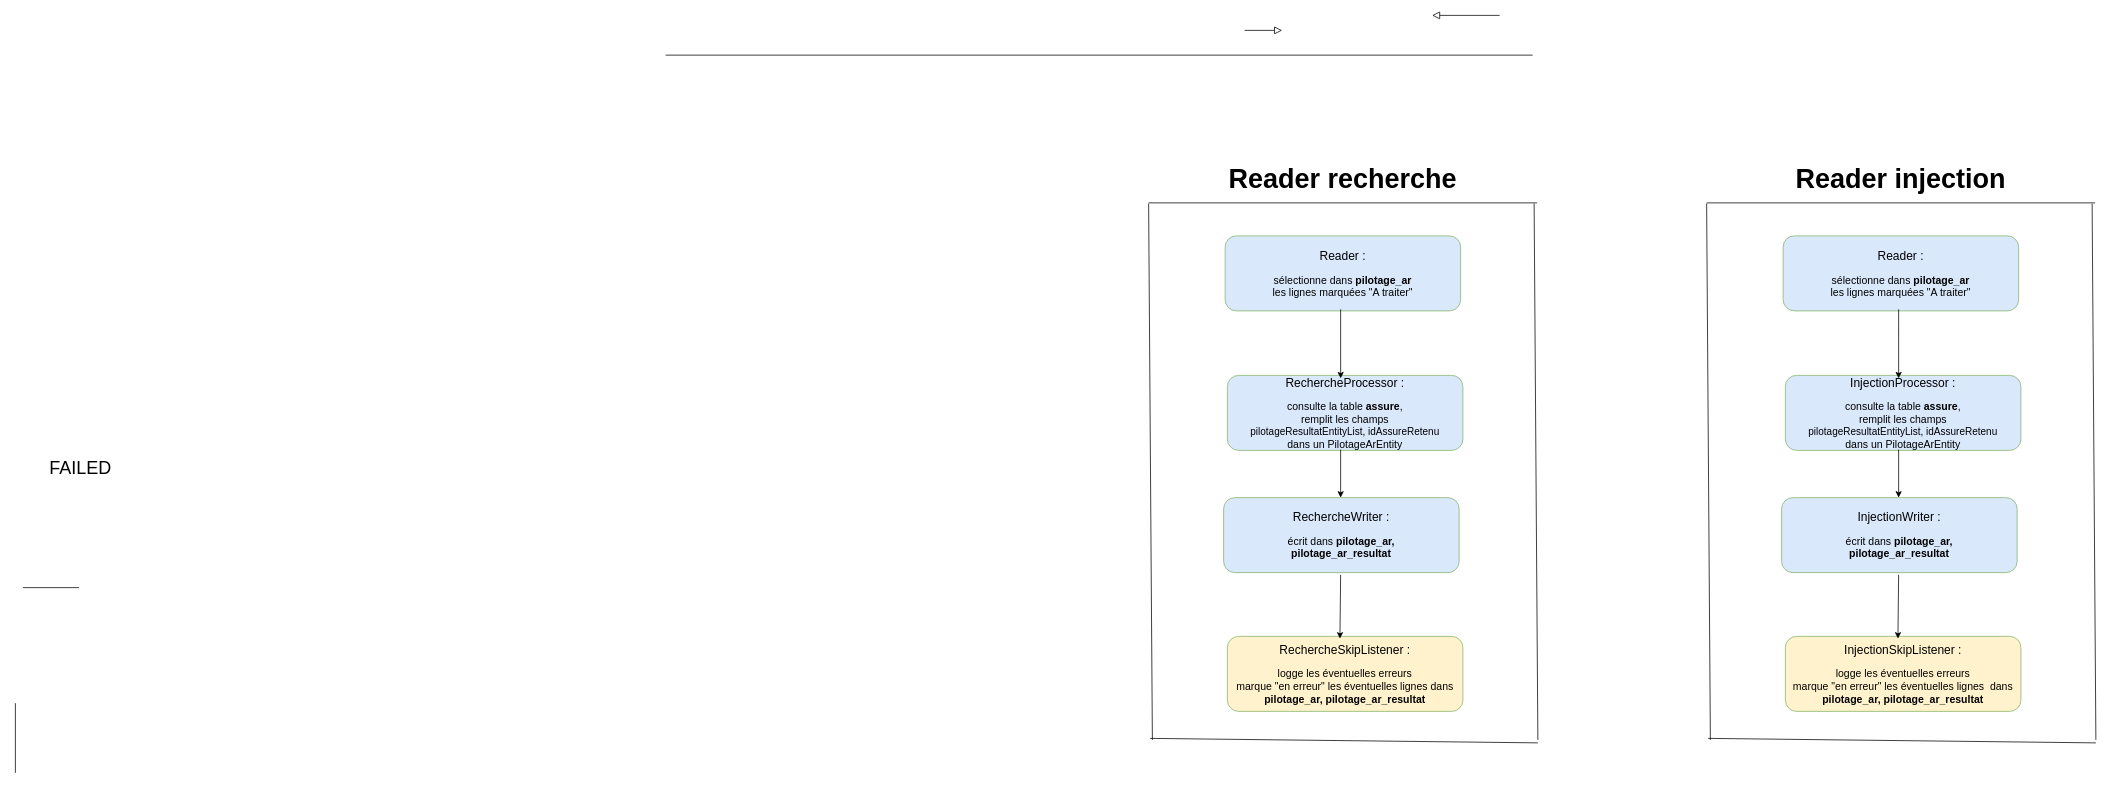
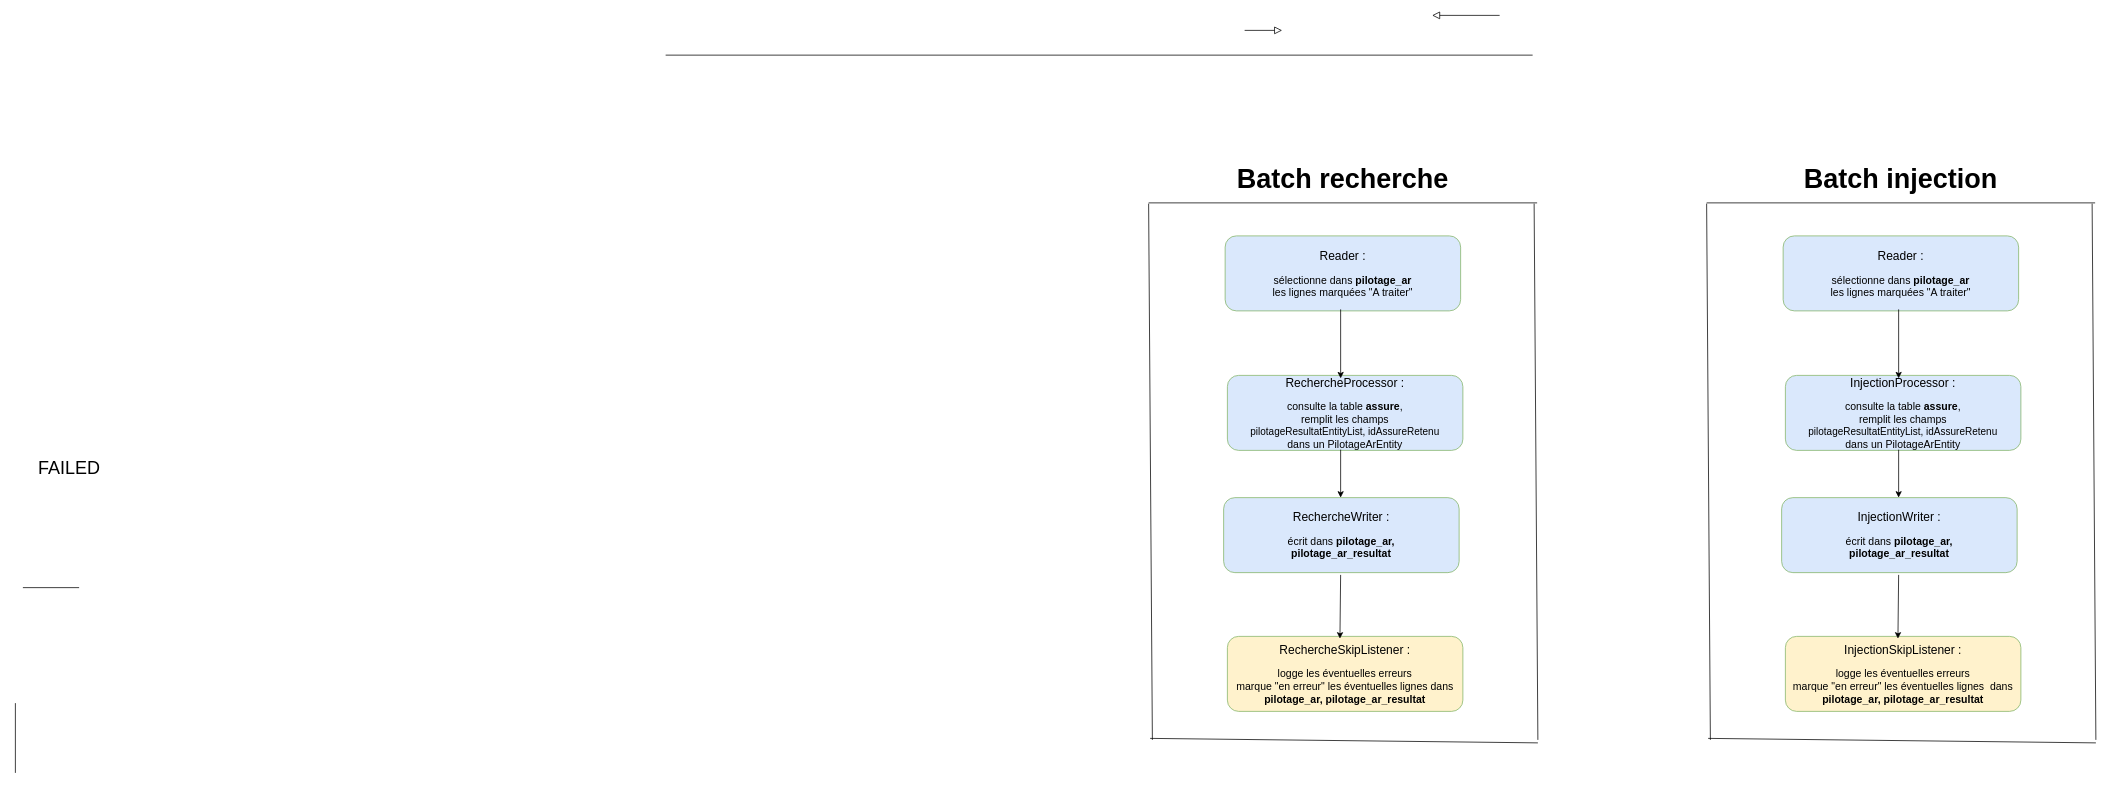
(1343, 186) -> (1343, 186)
(1901, 186) -> (1901, 186)
(81, 468) -> (69, 468)
